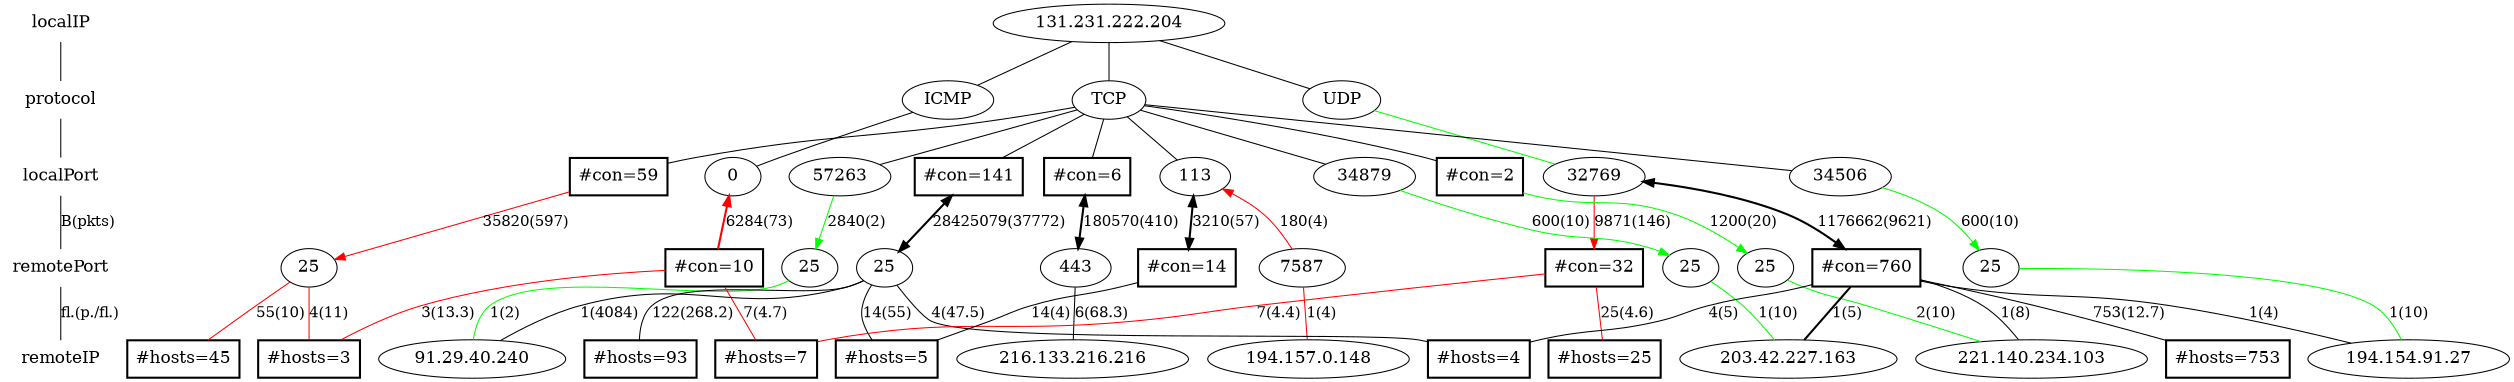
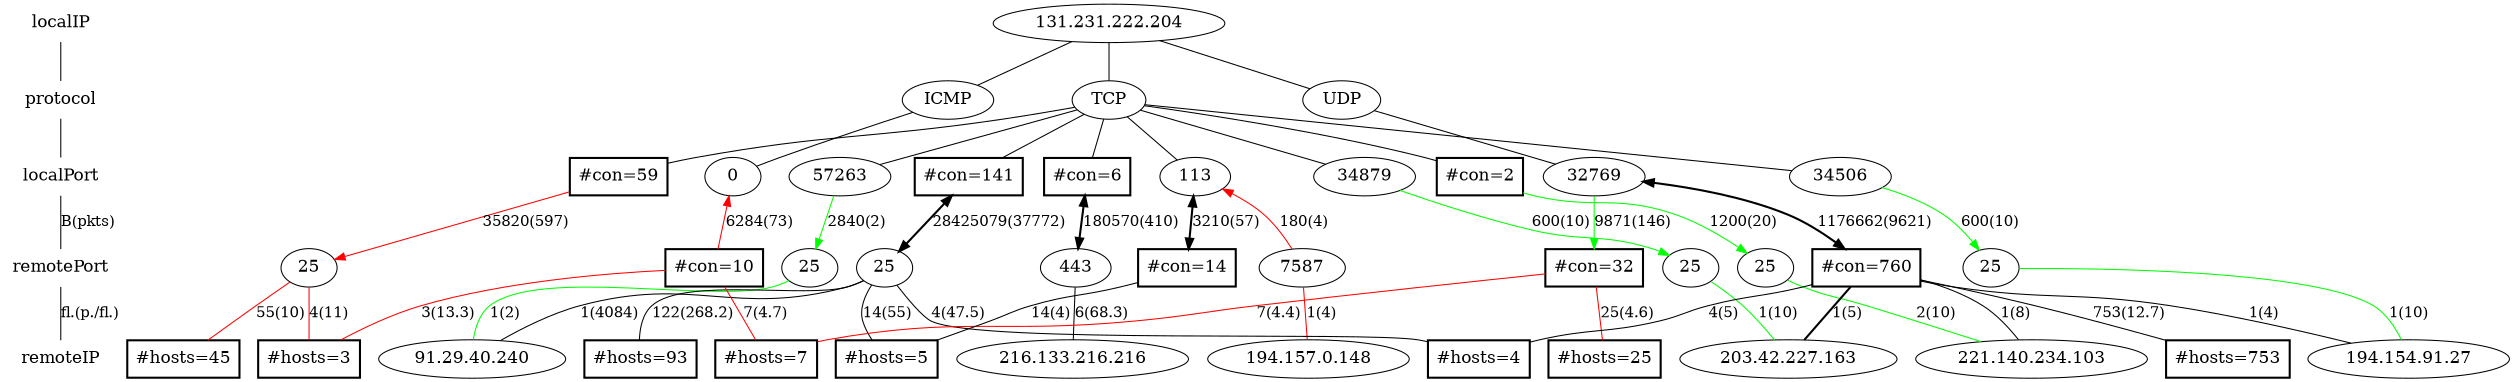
(1429, 127) -> (1429, 127)
(1594, 217) -> (1594, 217)
(722, 228) -> (722, 228)
